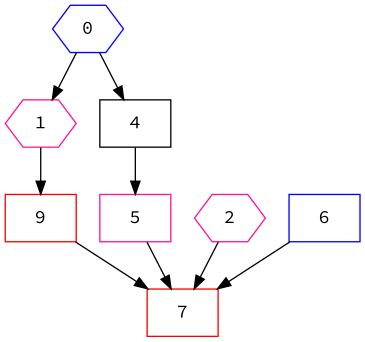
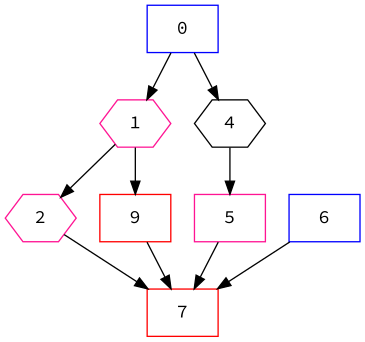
(88, 29) -> (183, 29)
(135, 124) -> (230, 124)
none -> (93, 166)
